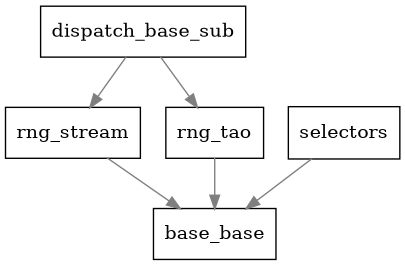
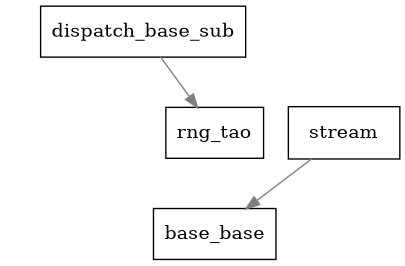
(73, 133) -> none
(344, 133) -> (344, 133)
(215, 177) -> none
